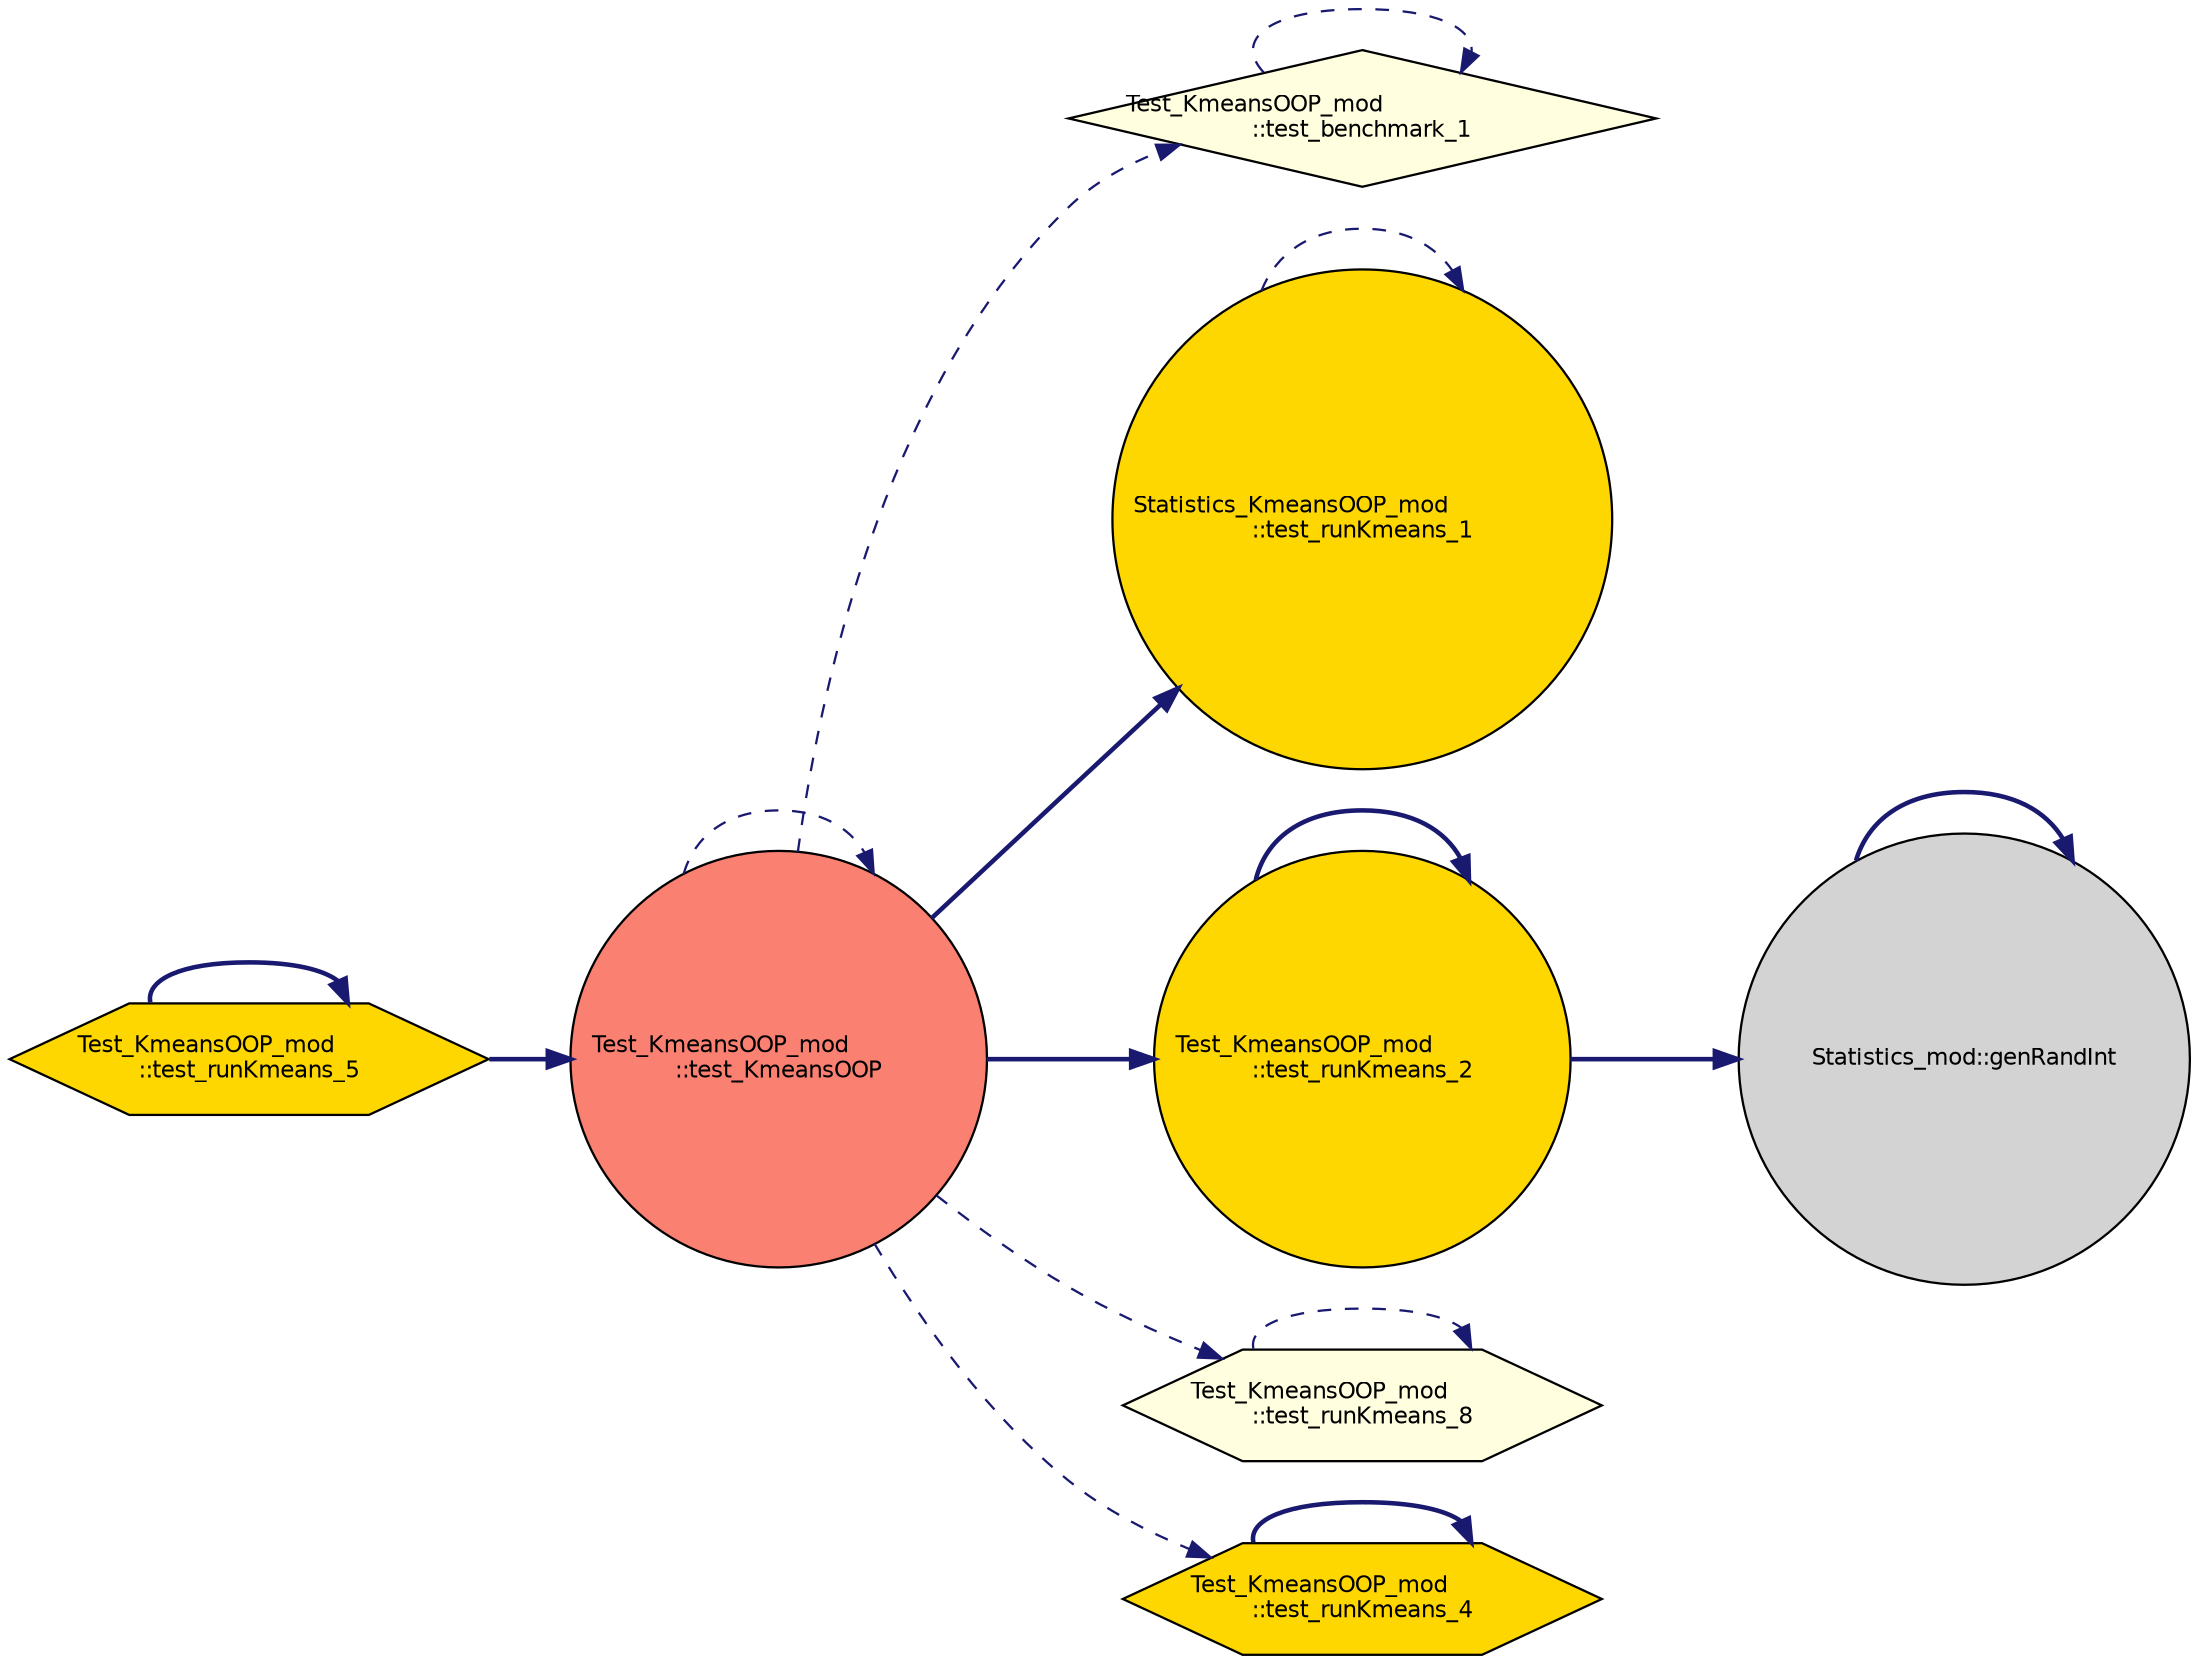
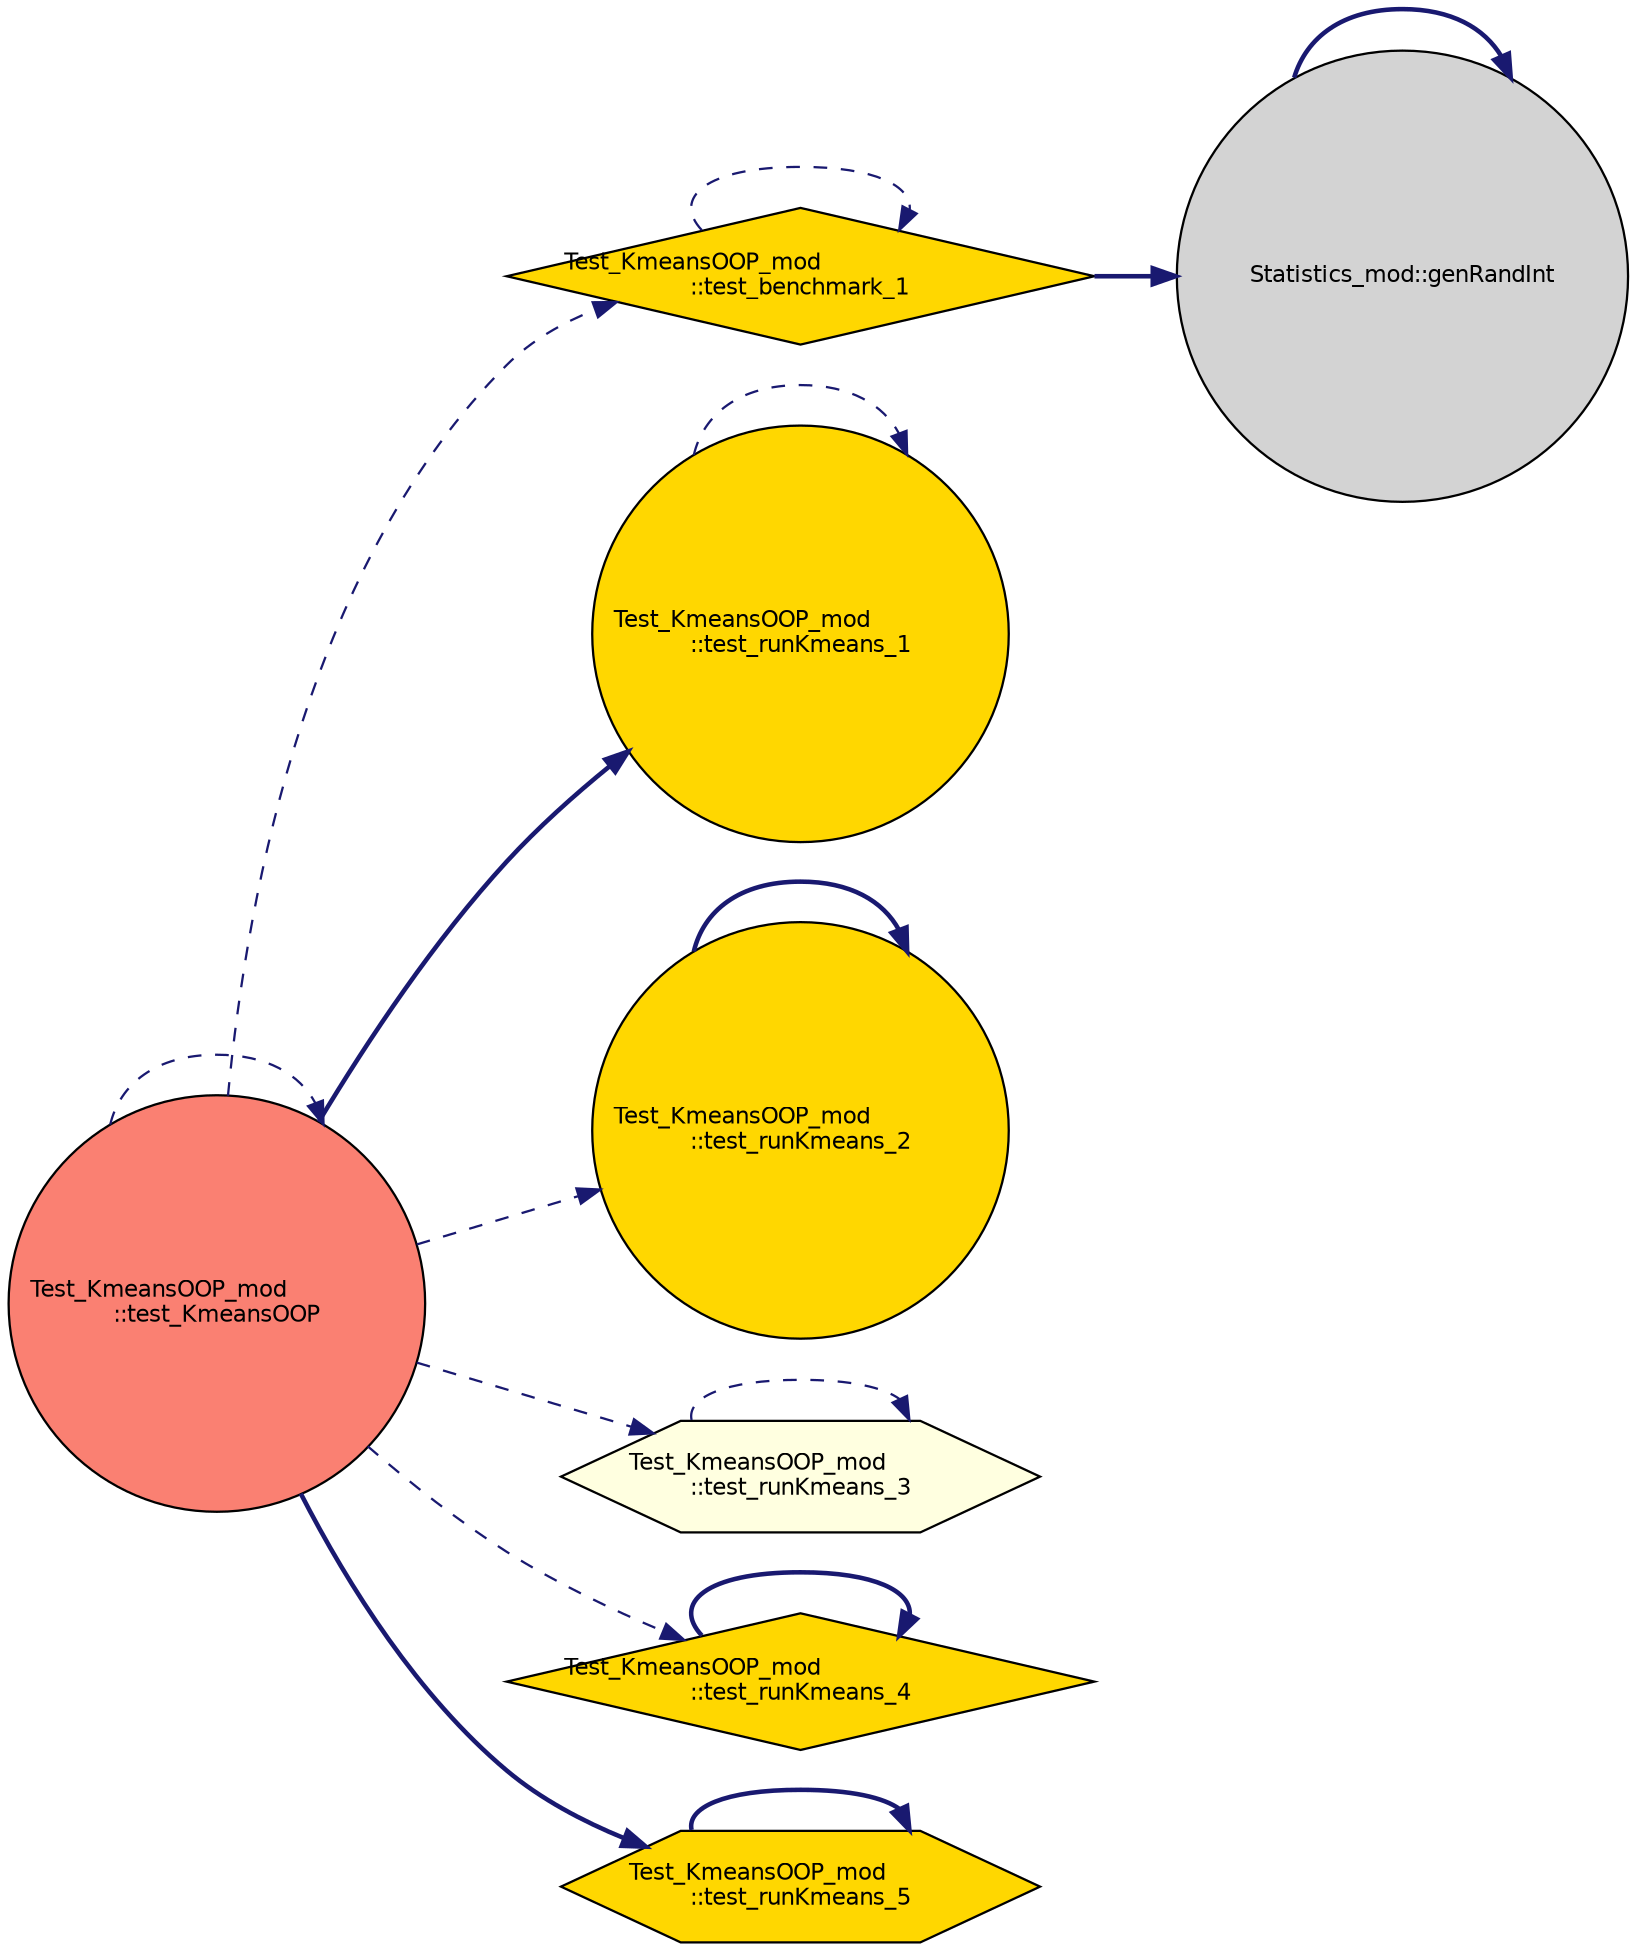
(1362, 118) -> (800, 276)
(1362, 519) -> (800, 634)
(518, 1059) -> (433, 1696)
(1059, 1059) -> (497, 1220)
(1642, 1059) -> (1123, 276)
(1362, 1405) -> (800, 1477)
(1362, 1599) -> (800, 1682)
